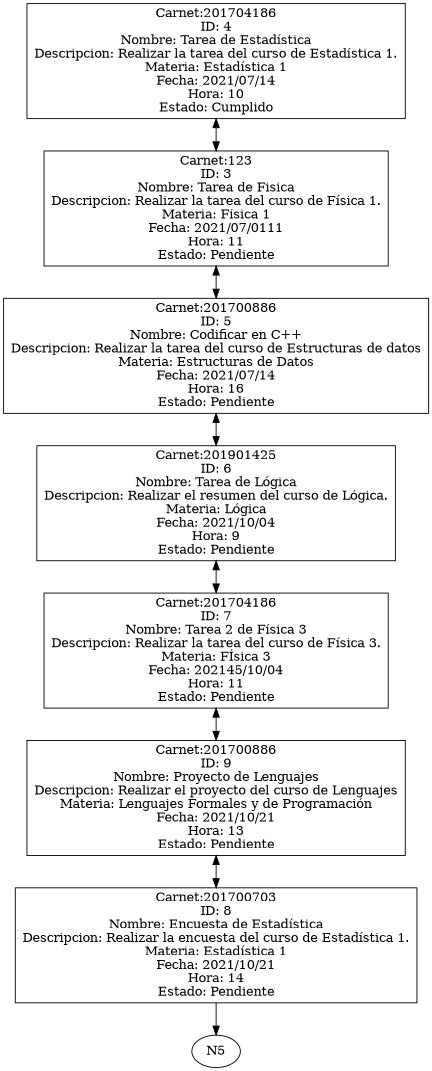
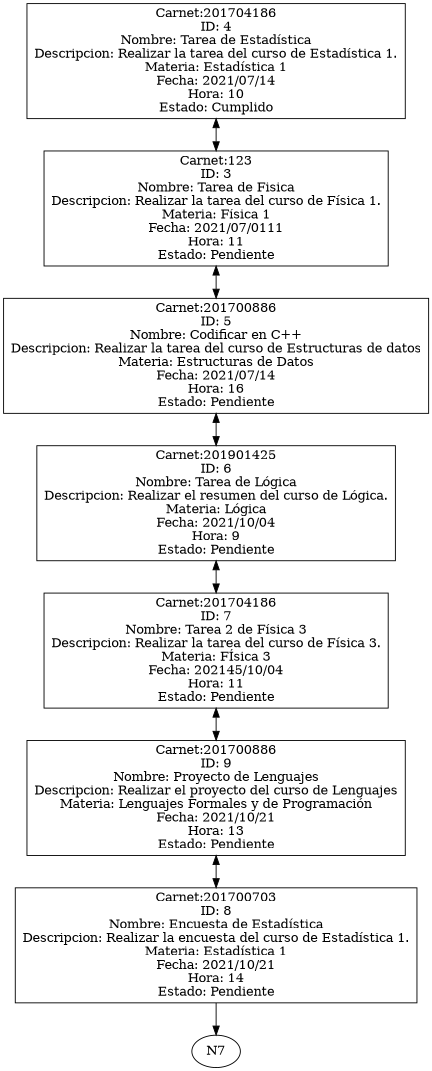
(216, 1051) -> (216, 1051)
